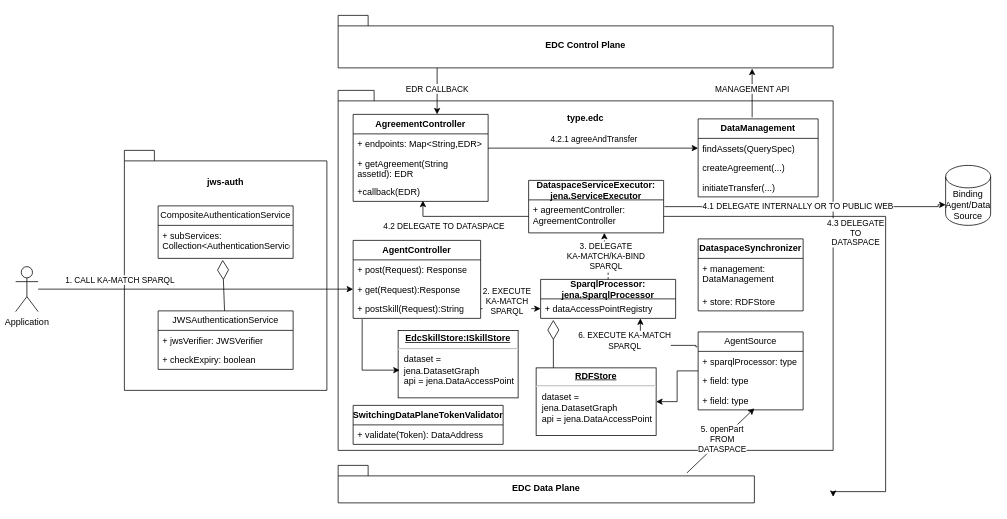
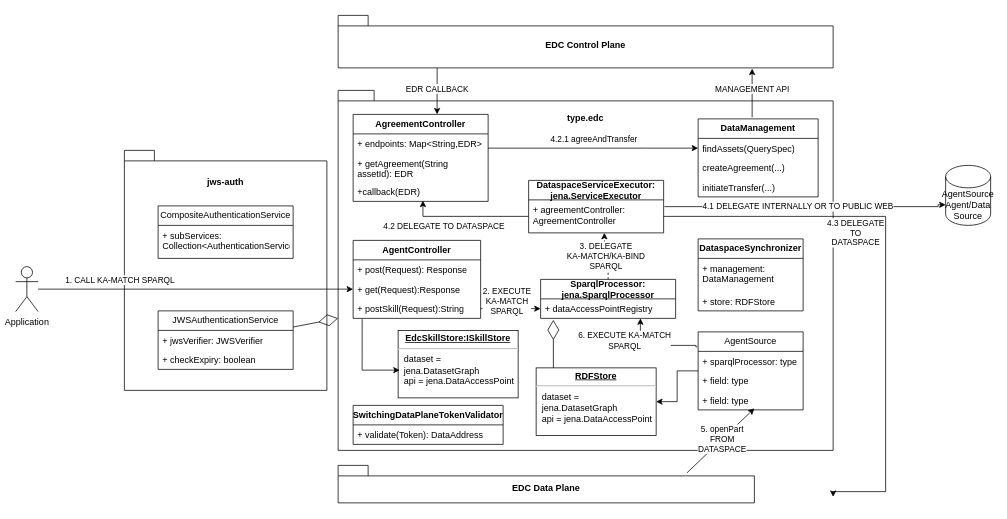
(968, 205) -> (968, 205)
(224, 294) -> (306, 325)
